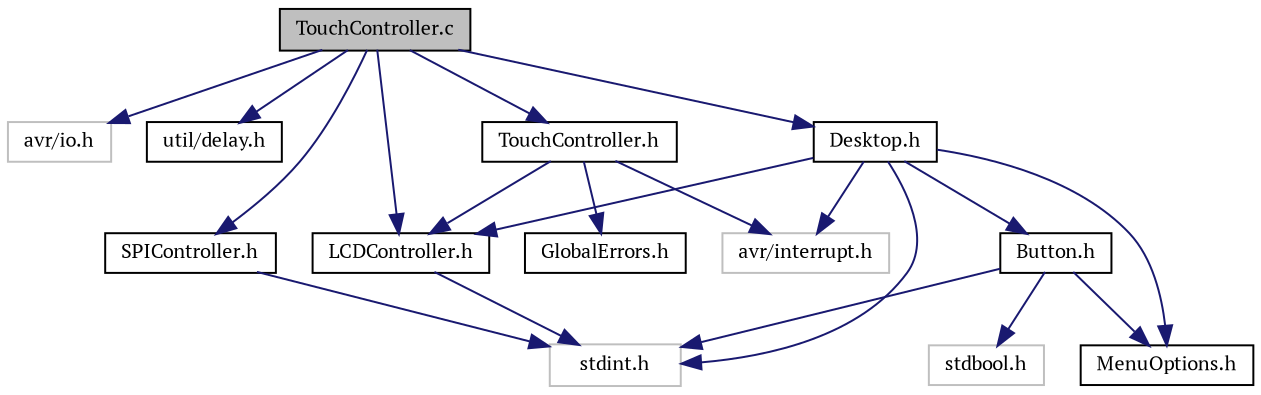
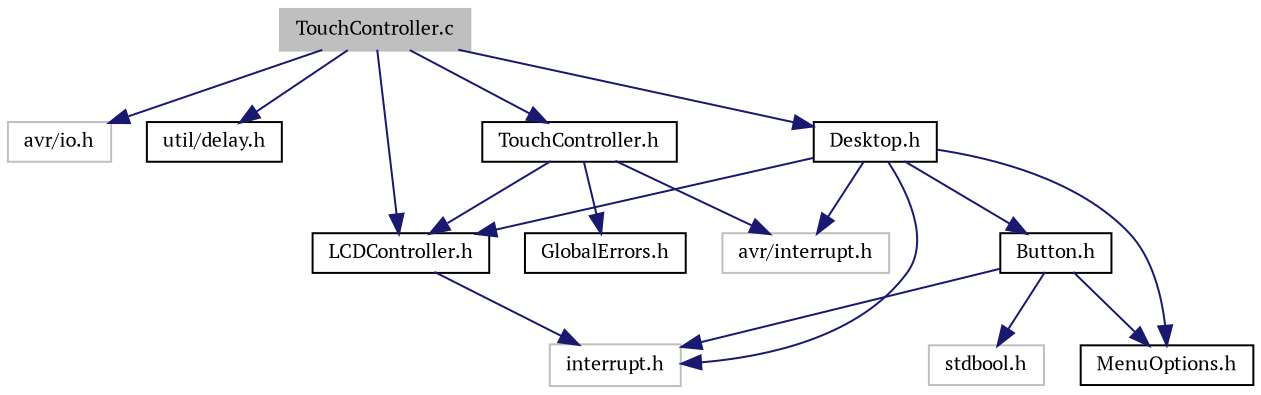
(375, 30) -> (375, 30)
(191, 253) -> none
(615, 365) -> (615, 365)
